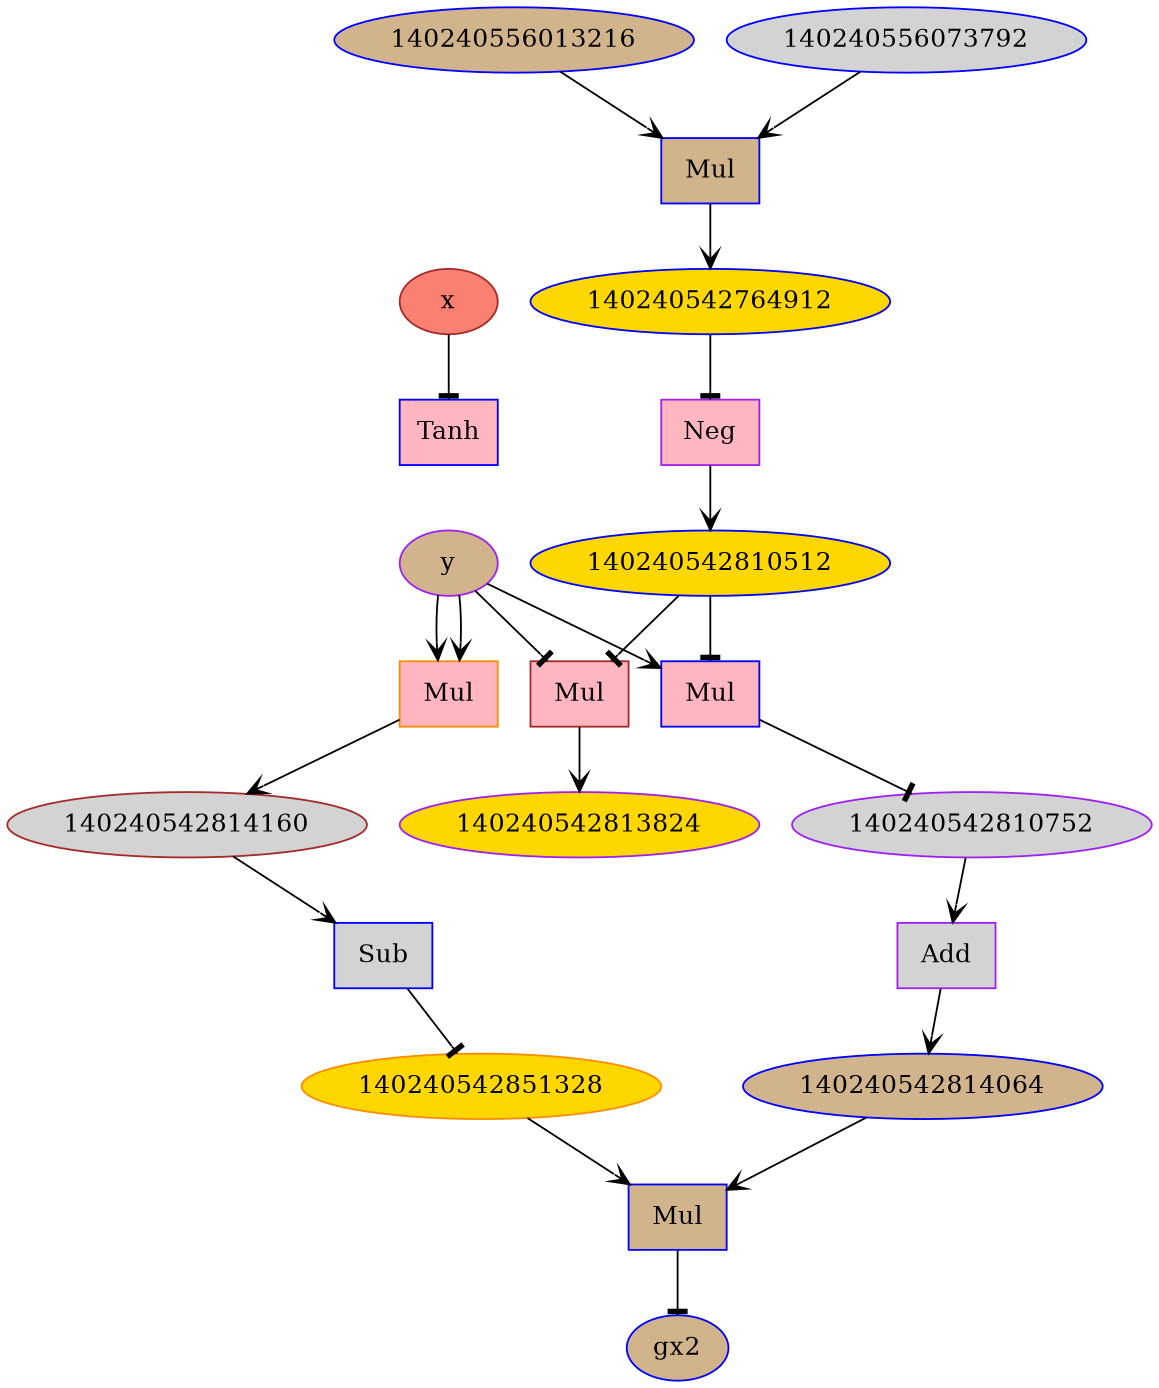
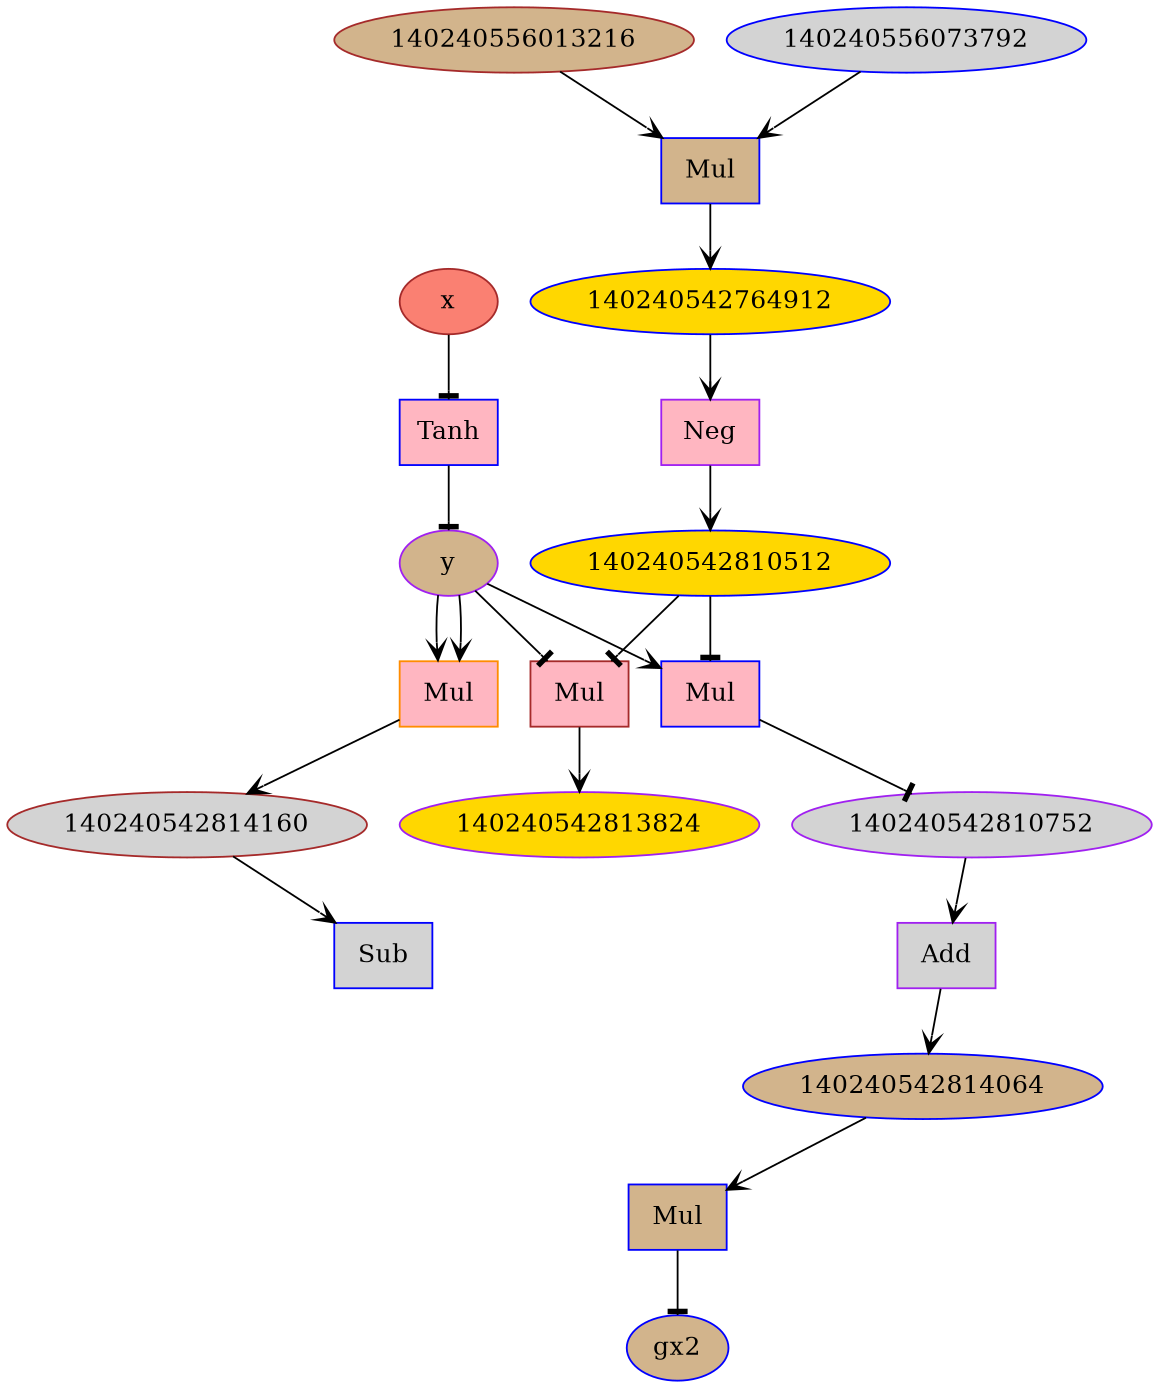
(514, 40) -> (514, 40)
(710, 363) -> (710, 363)
none -> (449, 493)
(481, 1086) -> none
